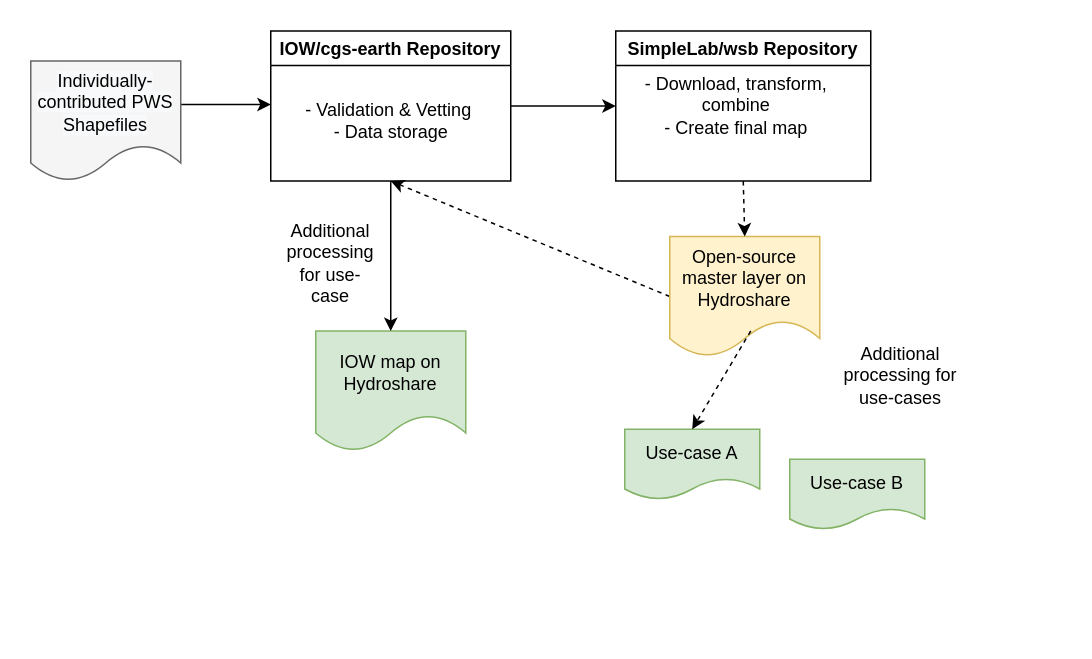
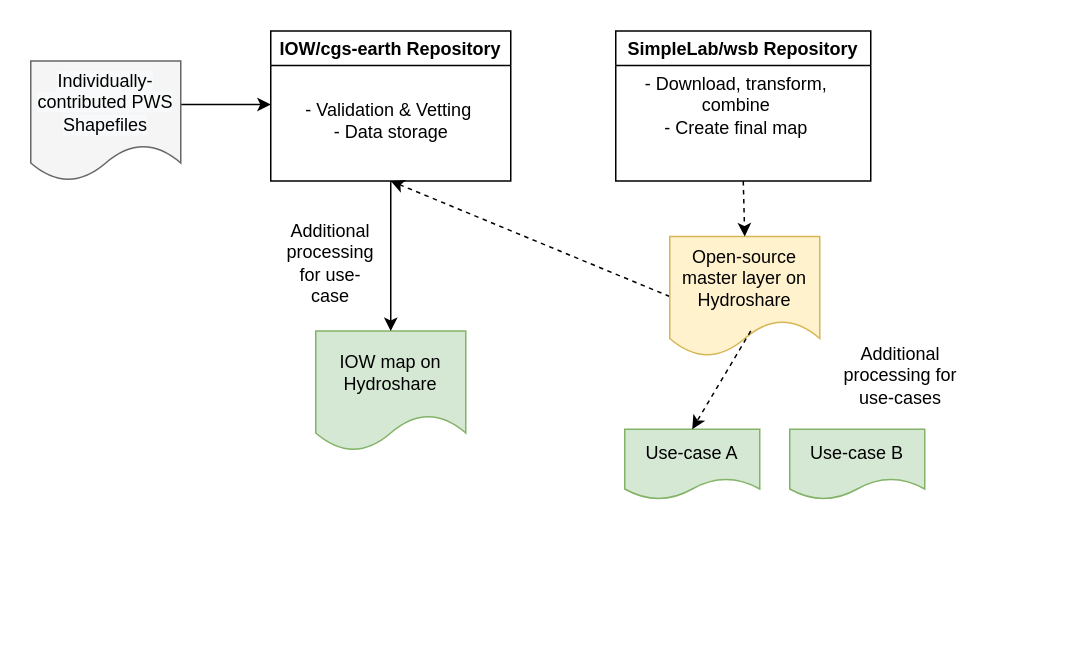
(559, 106) -> none
(857, 494) -> (857, 464)
